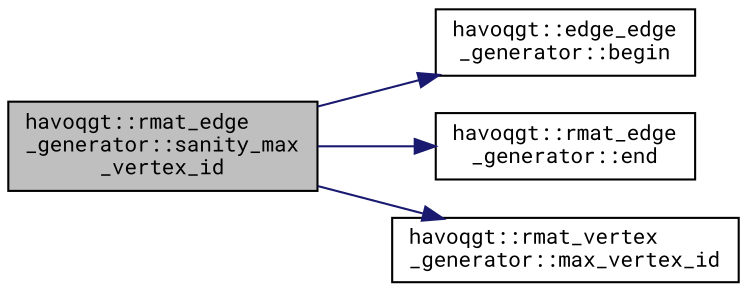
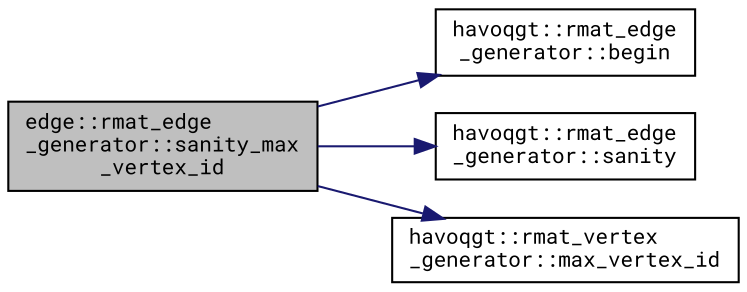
(565, 43) -> (565, 43)
(163, 146) -> (163, 146)
(565, 146) -> (565, 146)
